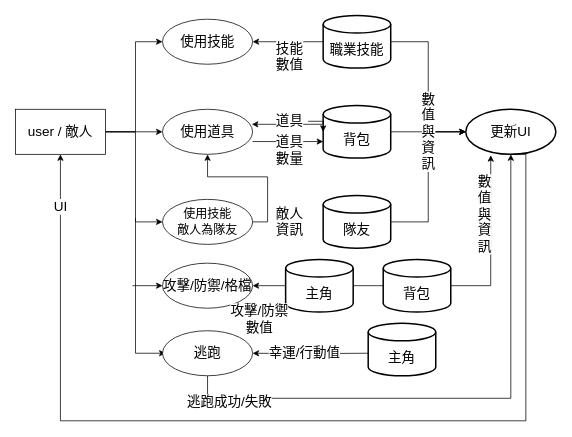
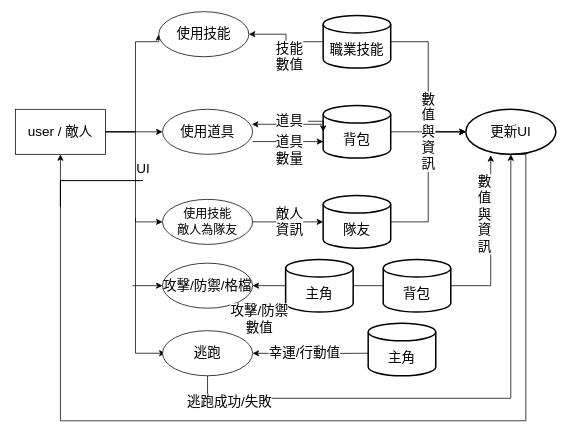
(207, 42) -> (204, 34)
(252, 177) -> (267, 222)
(60, 207) -> (143, 169)
